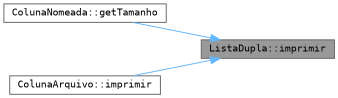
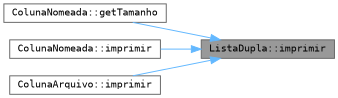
none -> (85, 49)
